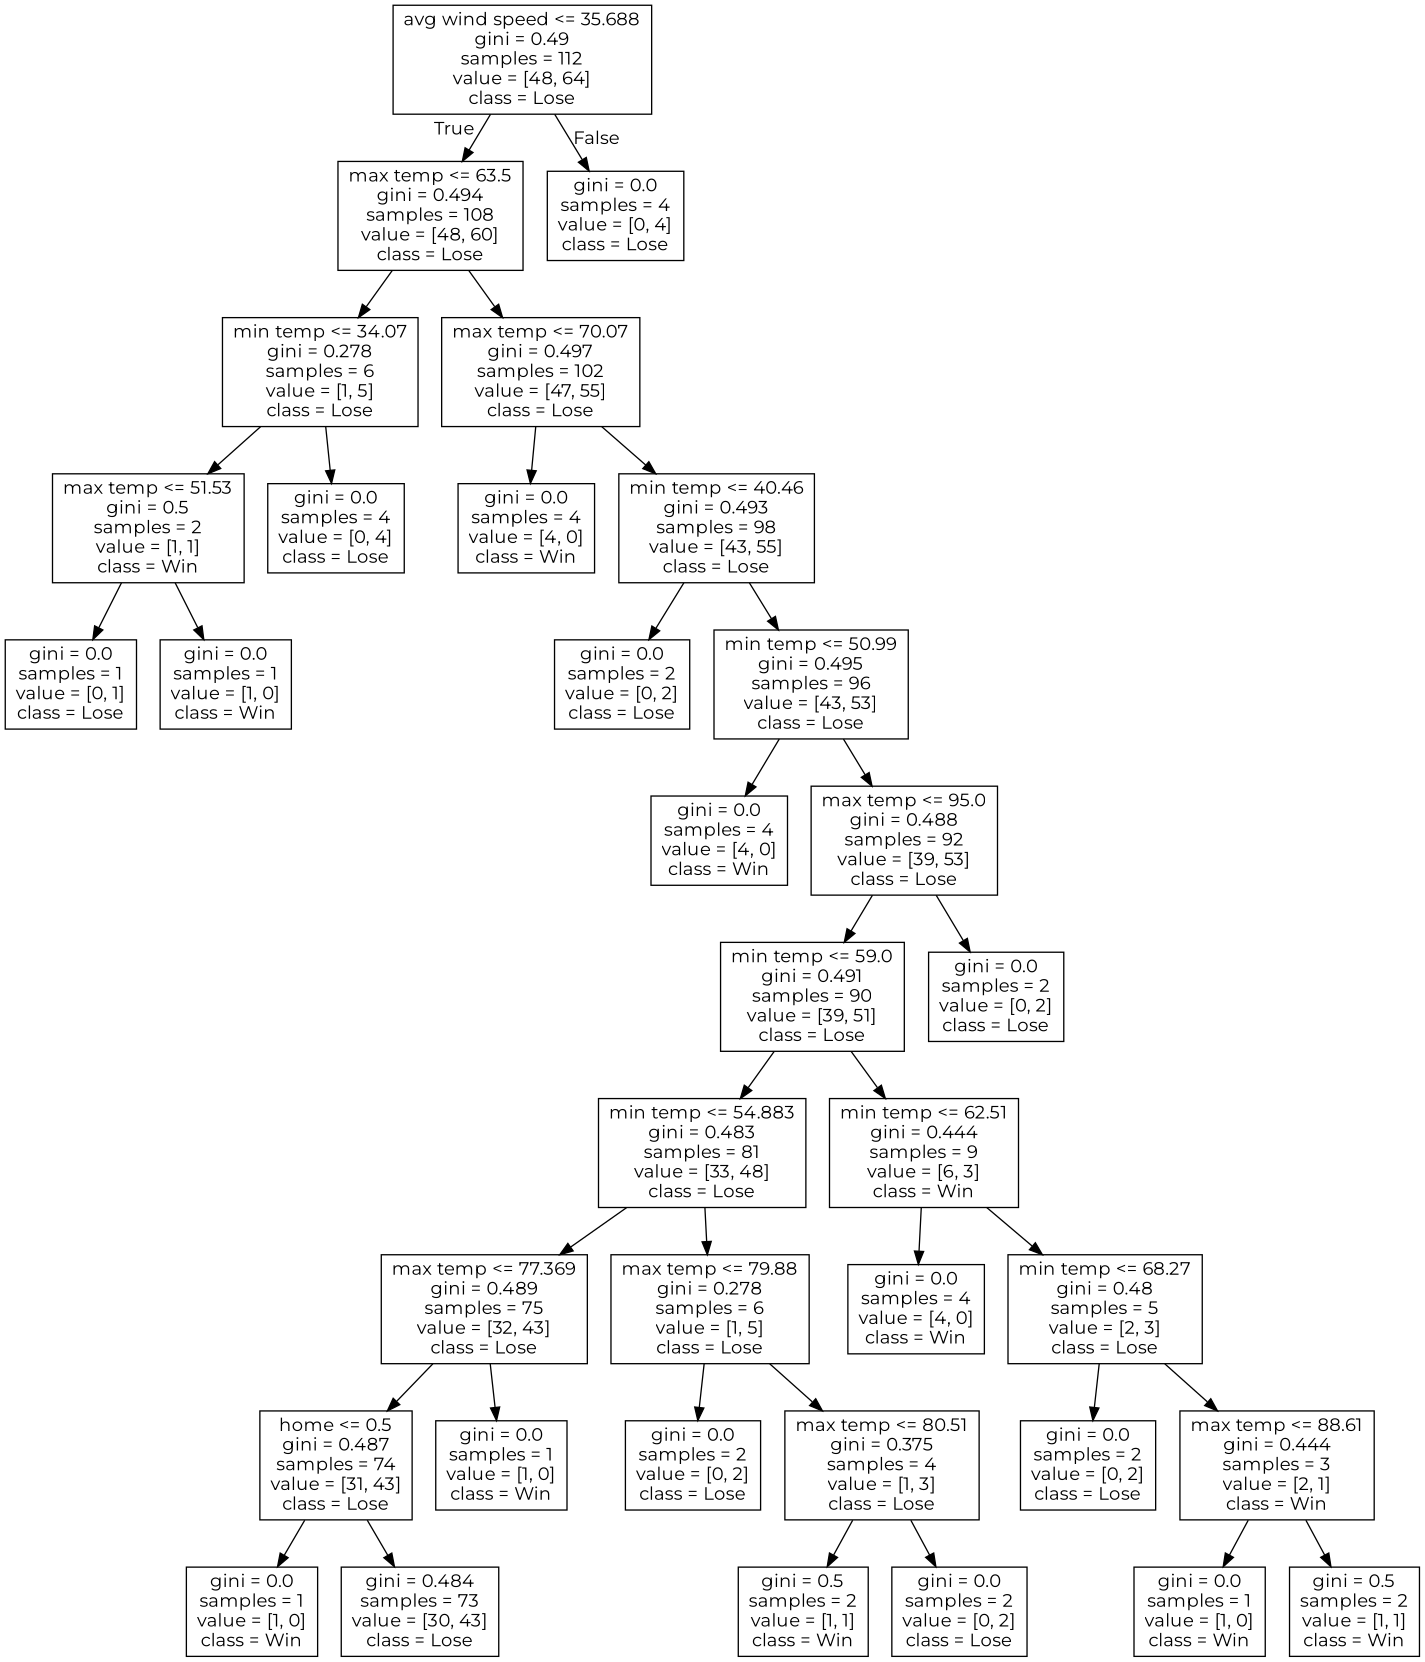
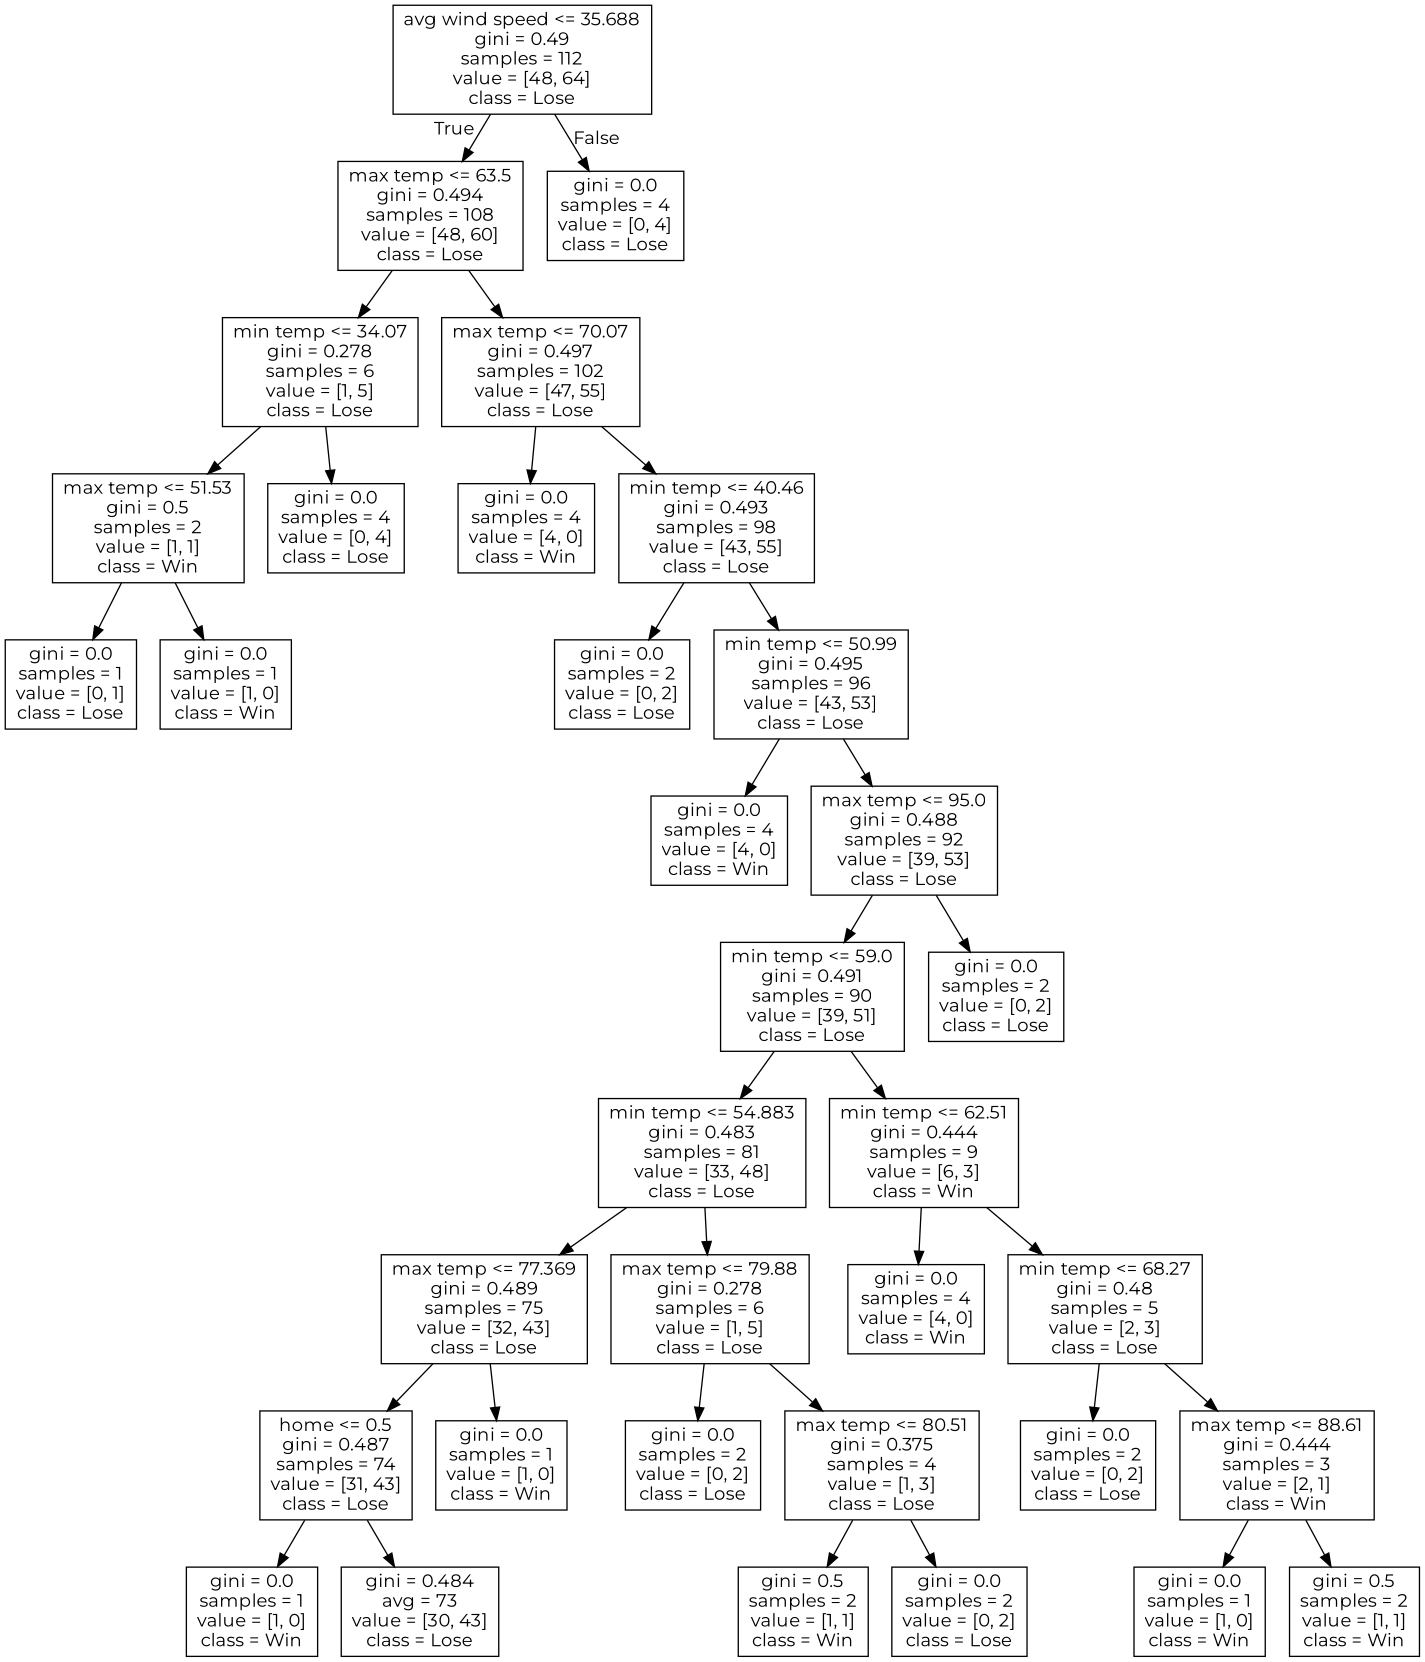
(420, 1612) -> (420, 1612)
